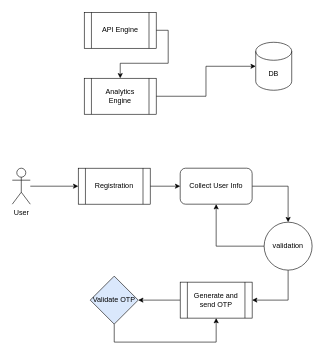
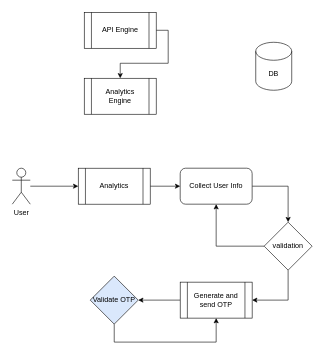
(206, 66) -> none
(114, 186) -> (114, 186)
(288, 246) -> (288, 246)
